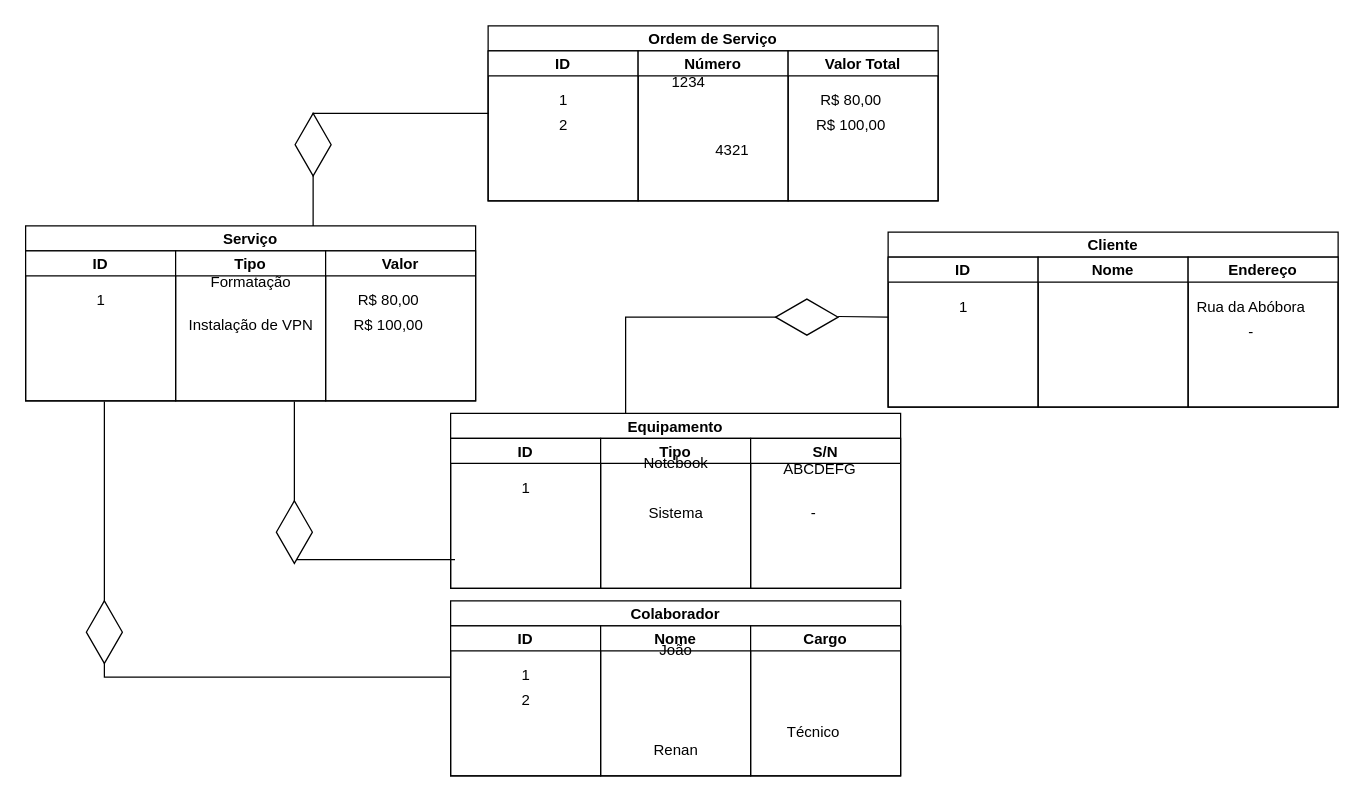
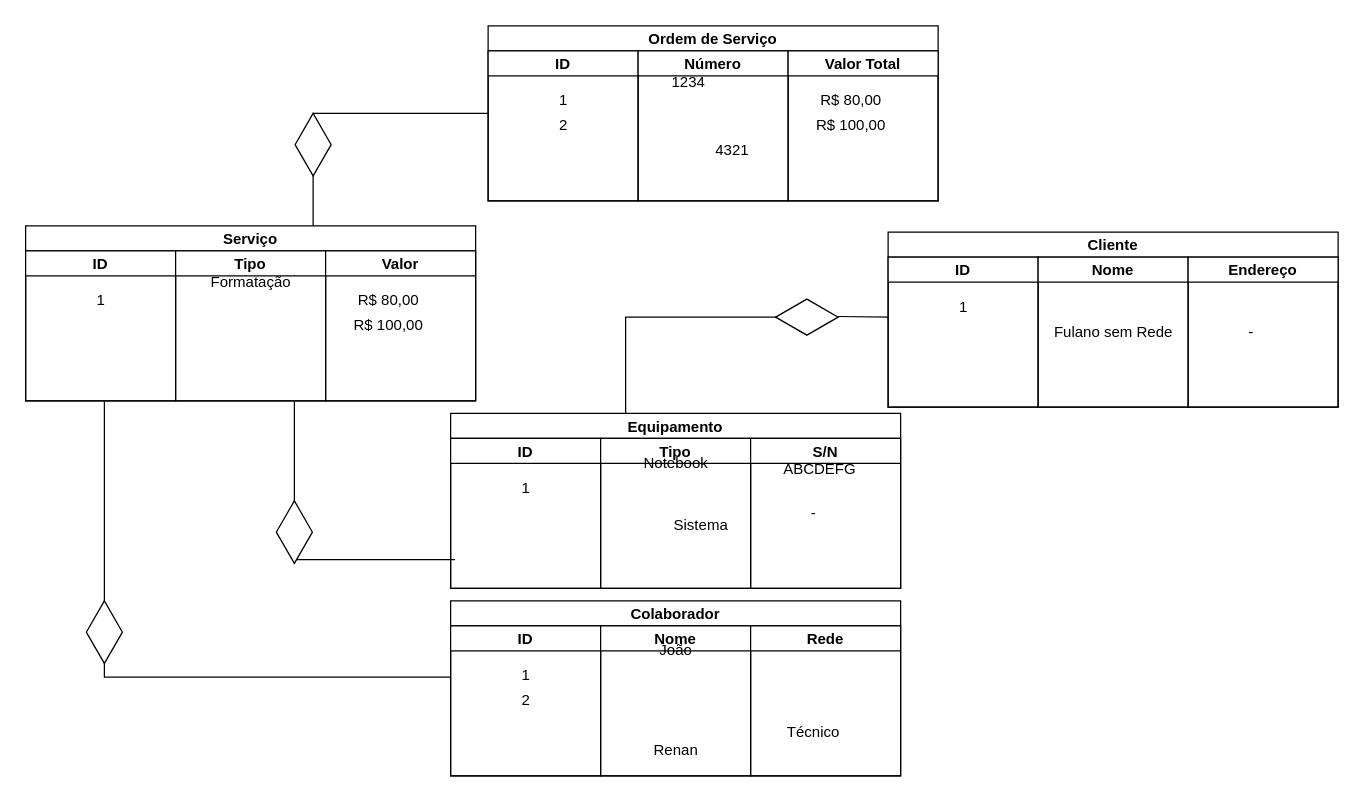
(1251, 307) -> none
(251, 326) -> none
none -> (1113, 332)
(676, 513) -> (701, 526)
(825, 639) -> (825, 639)
